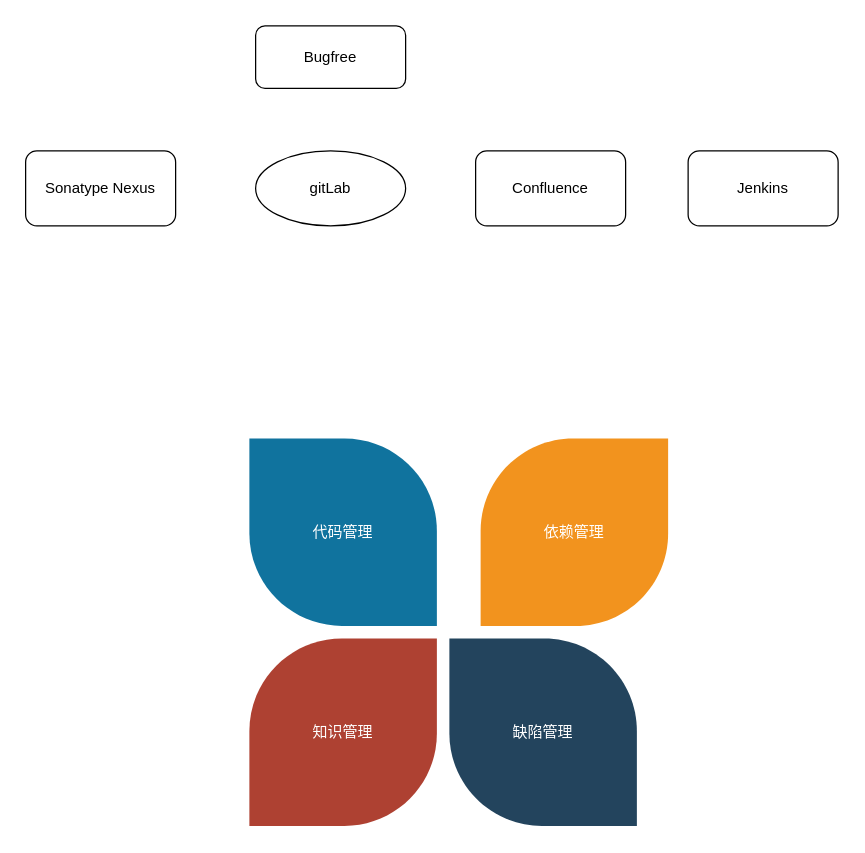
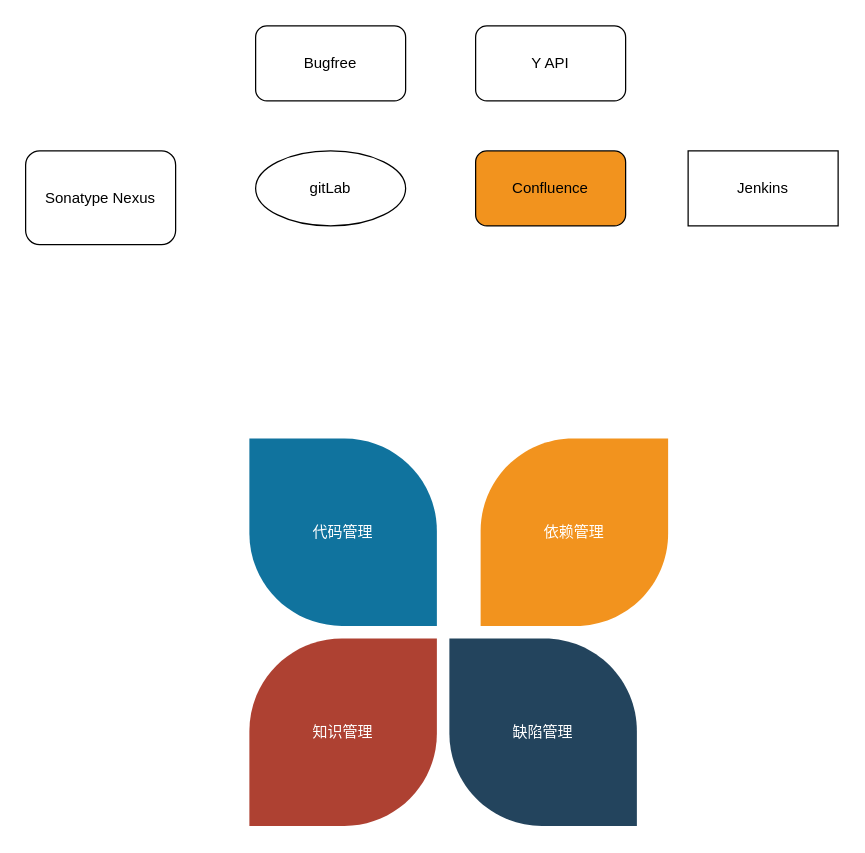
(331, 57) -> (331, 63)
none -> (551, 63)
(101, 188) -> (101, 198)
(551, 188) -> (551, 188)
(763, 188) -> (763, 188)
